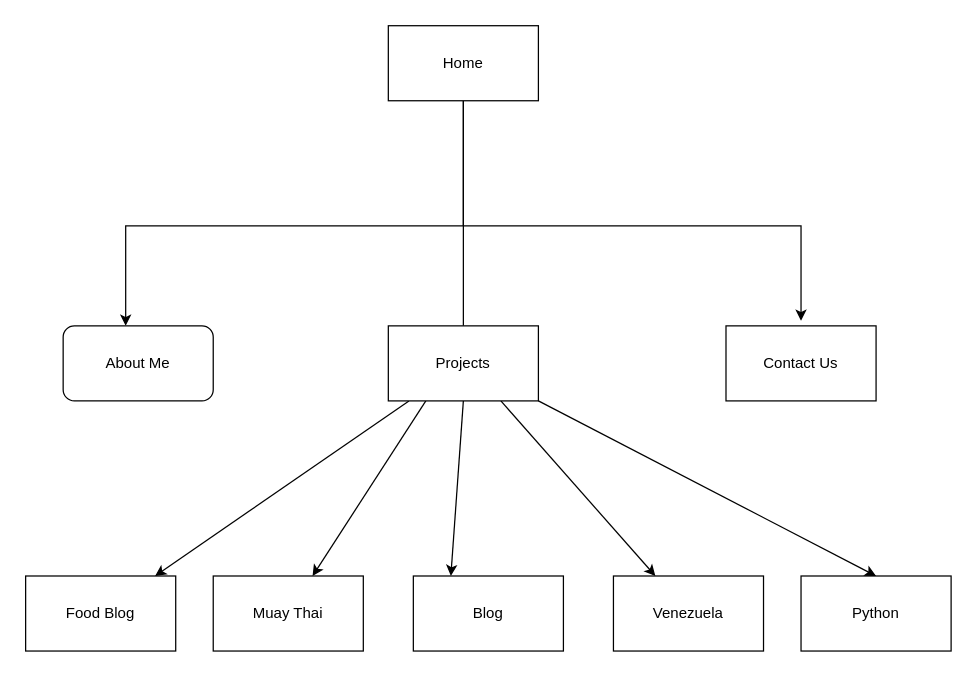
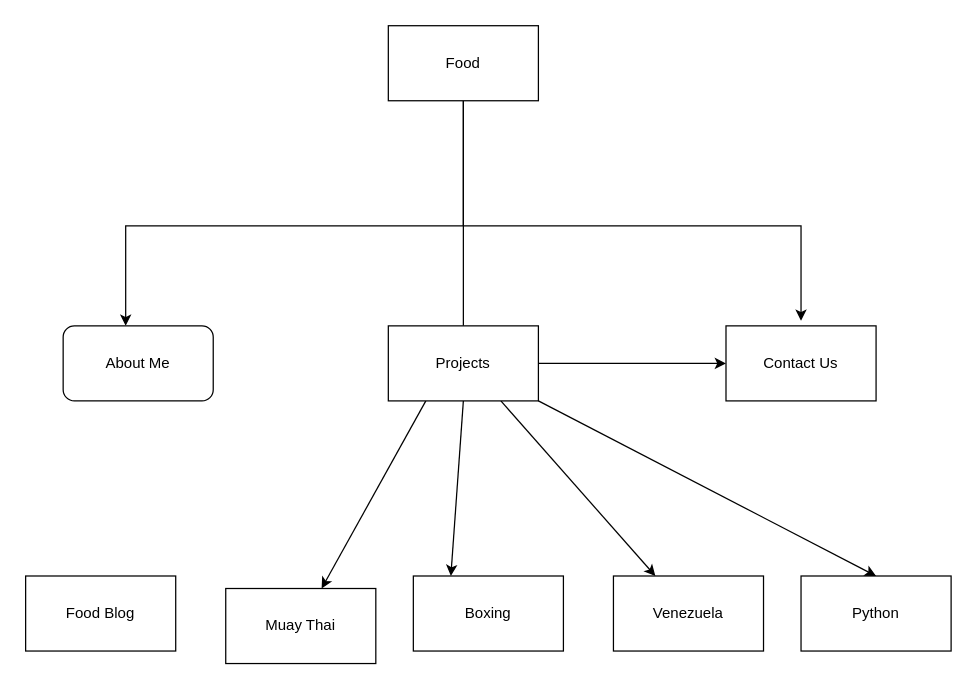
(463, 63) -> (463, 63)
(285, 486) -> (627, 363)
(288, 613) -> (301, 626)
(488, 613) -> (488, 613)
